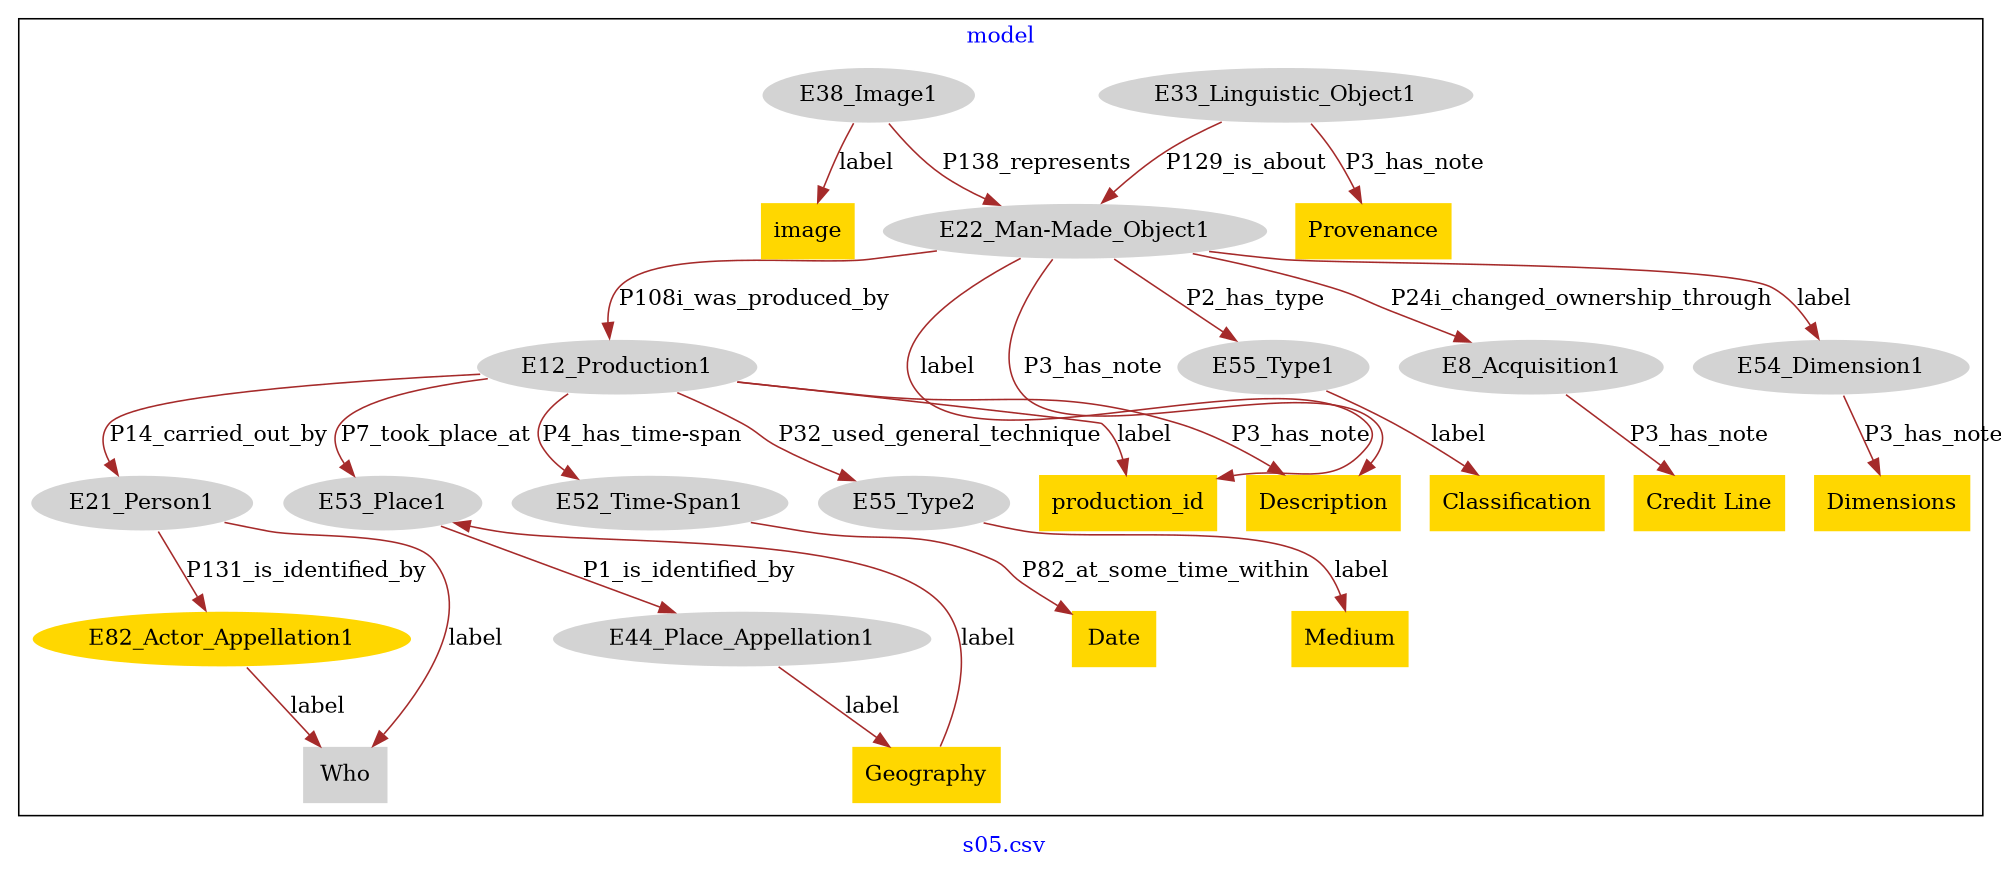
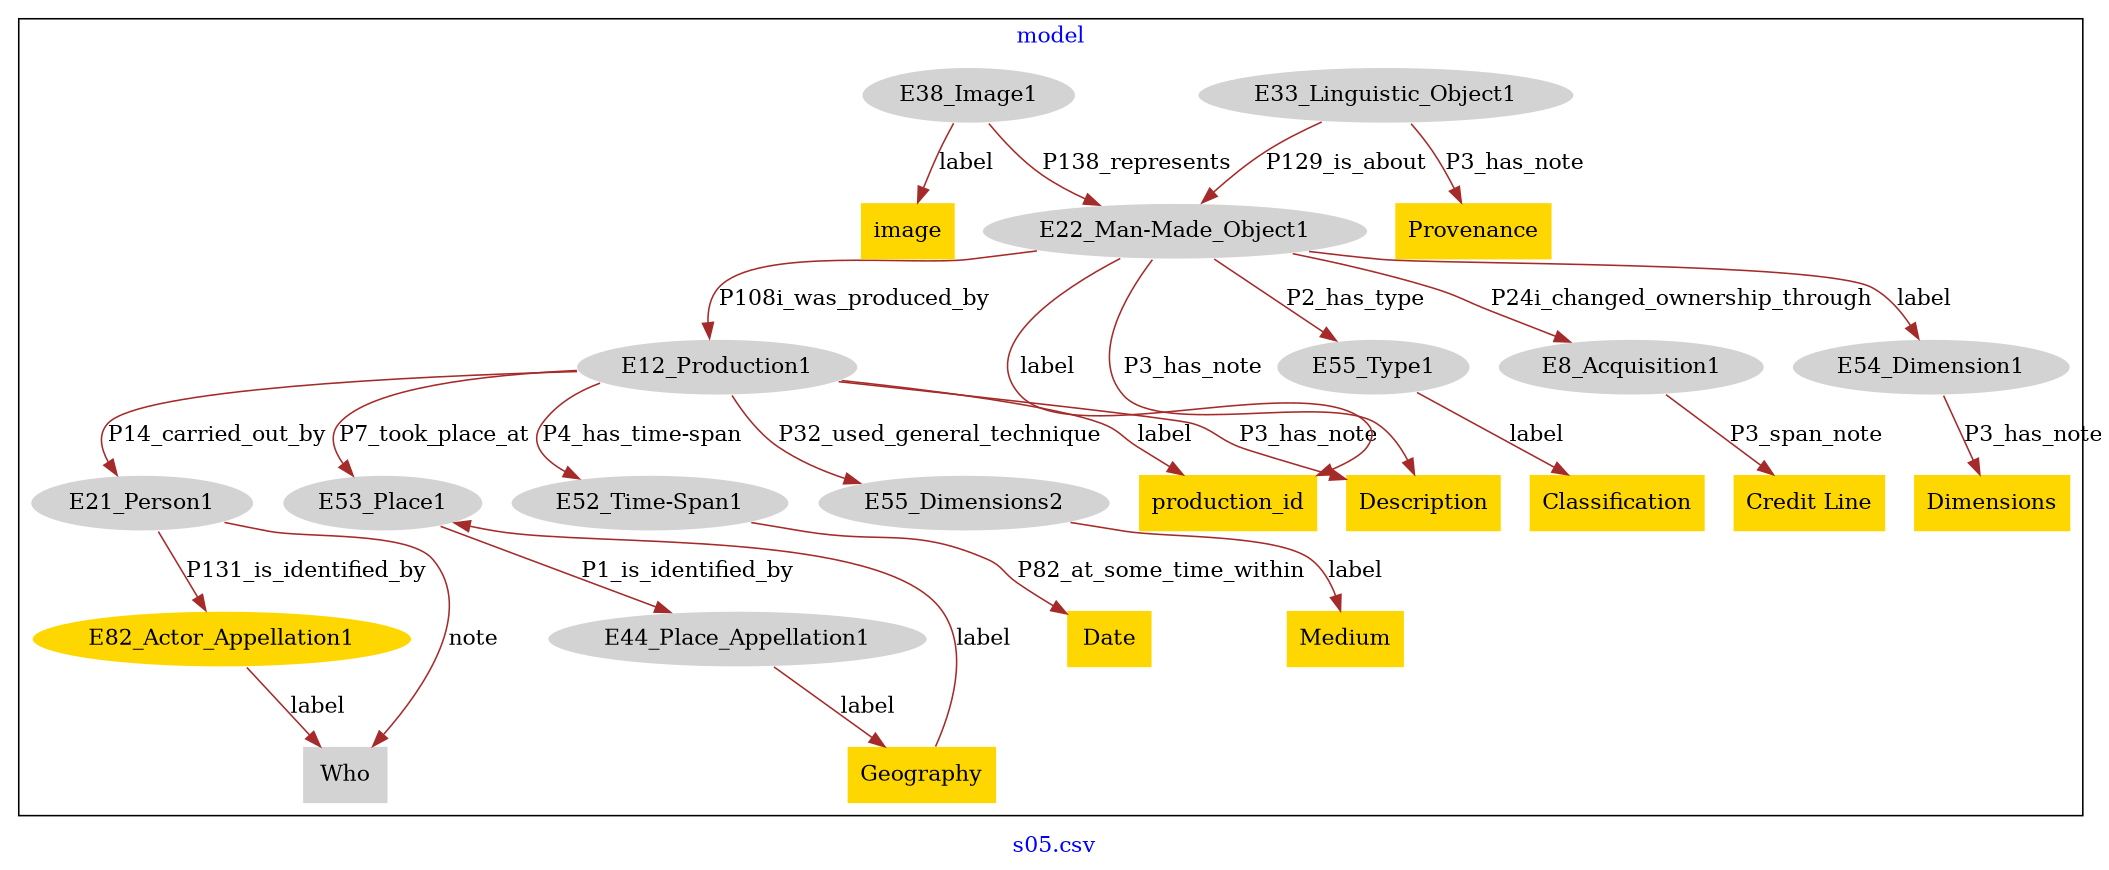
(1699, 435) -> (1806, 435)
(914, 503) -> (964, 503)
(476, 639) -> (473, 639)
